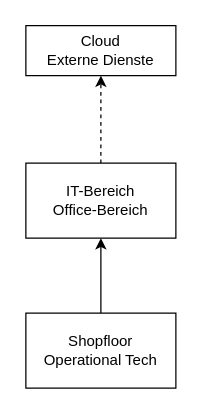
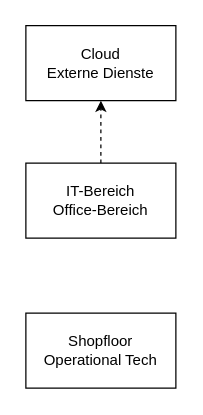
(101, 51) -> (101, 63)
(101, 280) -> none
